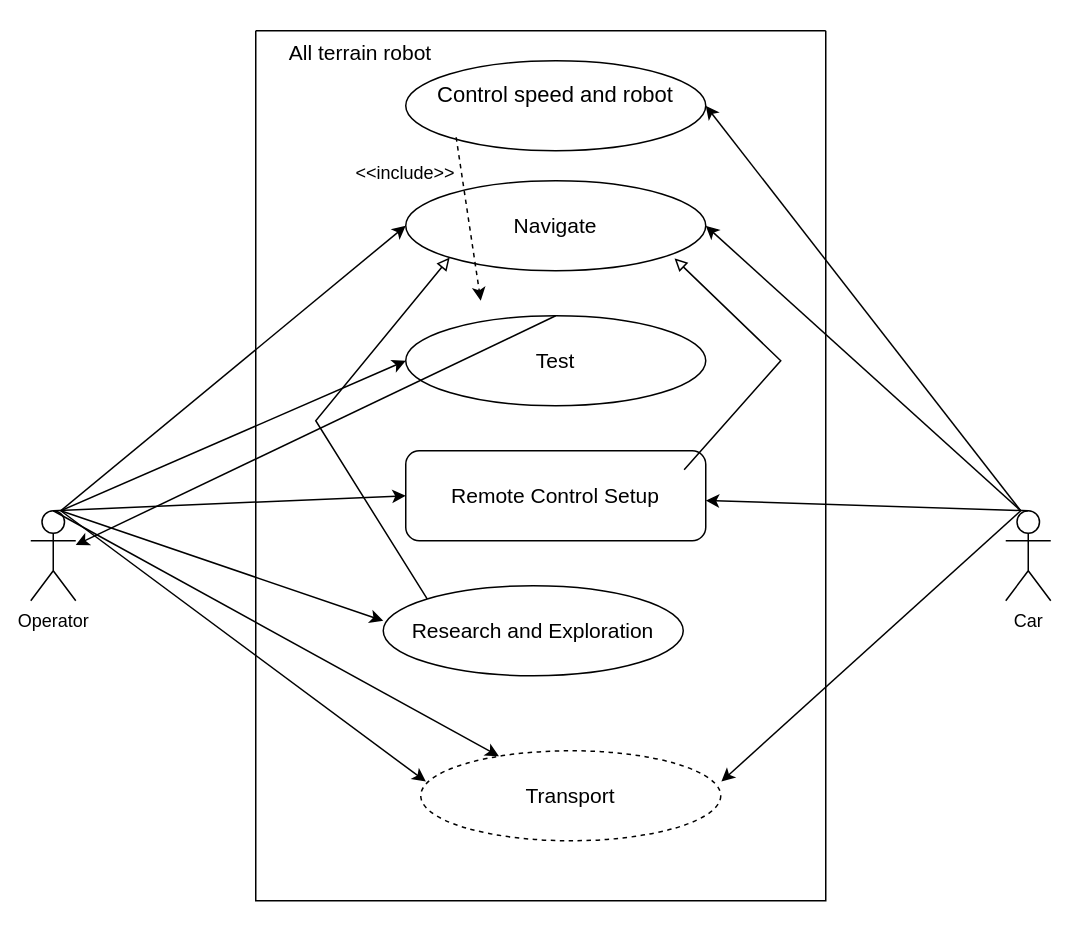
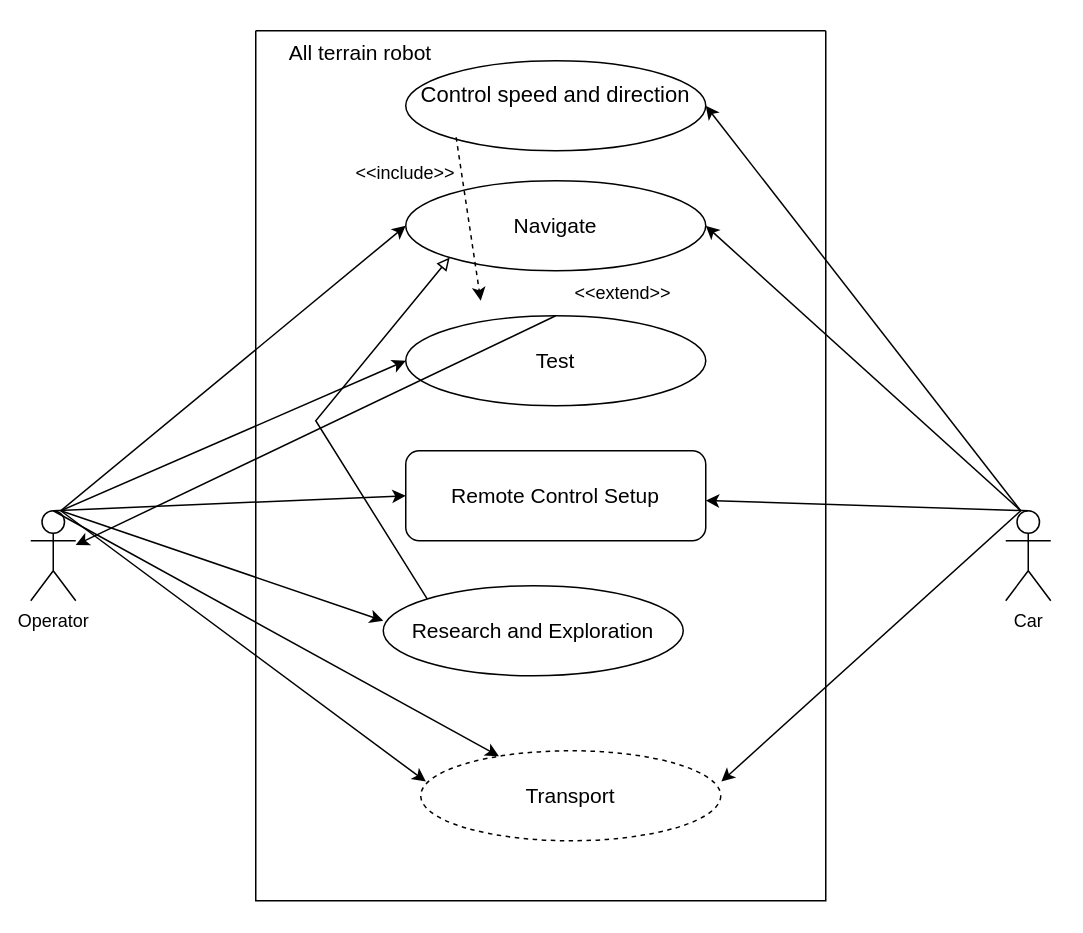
(556, 106) -> (556, 106)
none -> (623, 293)
(777, 365) -> none
